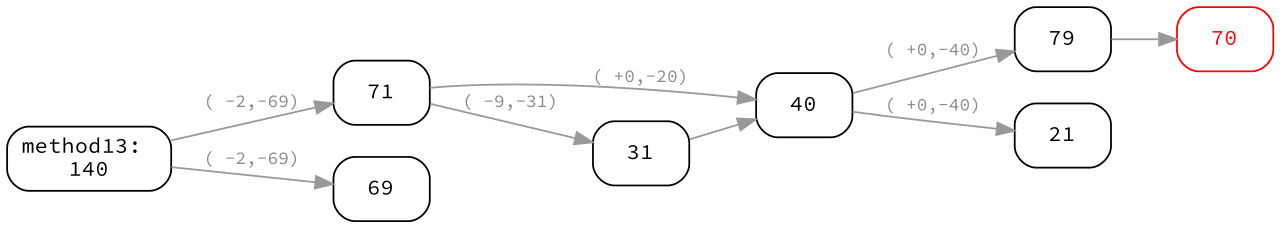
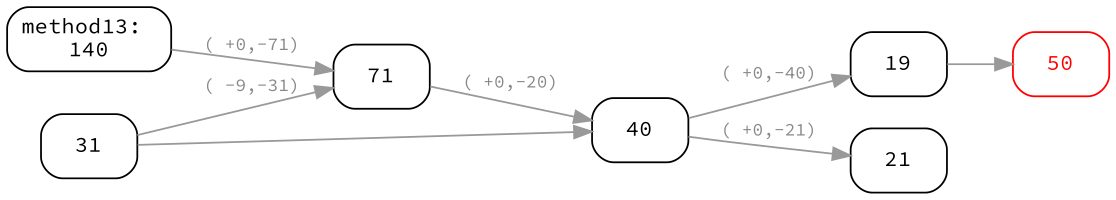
(1063, 39) -> (899, 64)
(1225, 39) -> (1061, 64)
(252, 103) -> (252, 45)
(934, 106) -> (770, 131)
(503, 121) -> (227, 114)
(382, 189) -> none
